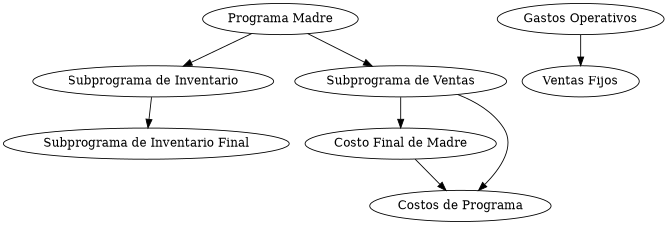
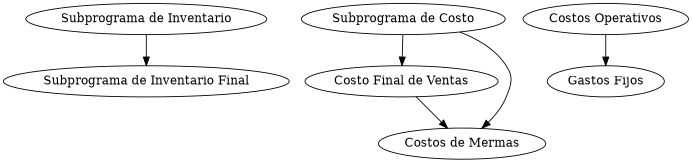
(280, 19) -> none
(581, 19) -> (606, 19)
(401, 81) -> (403, 19)
(581, 81) -> (606, 81)
(401, 144) -> (402, 81)
(460, 206) -> (462, 144)
